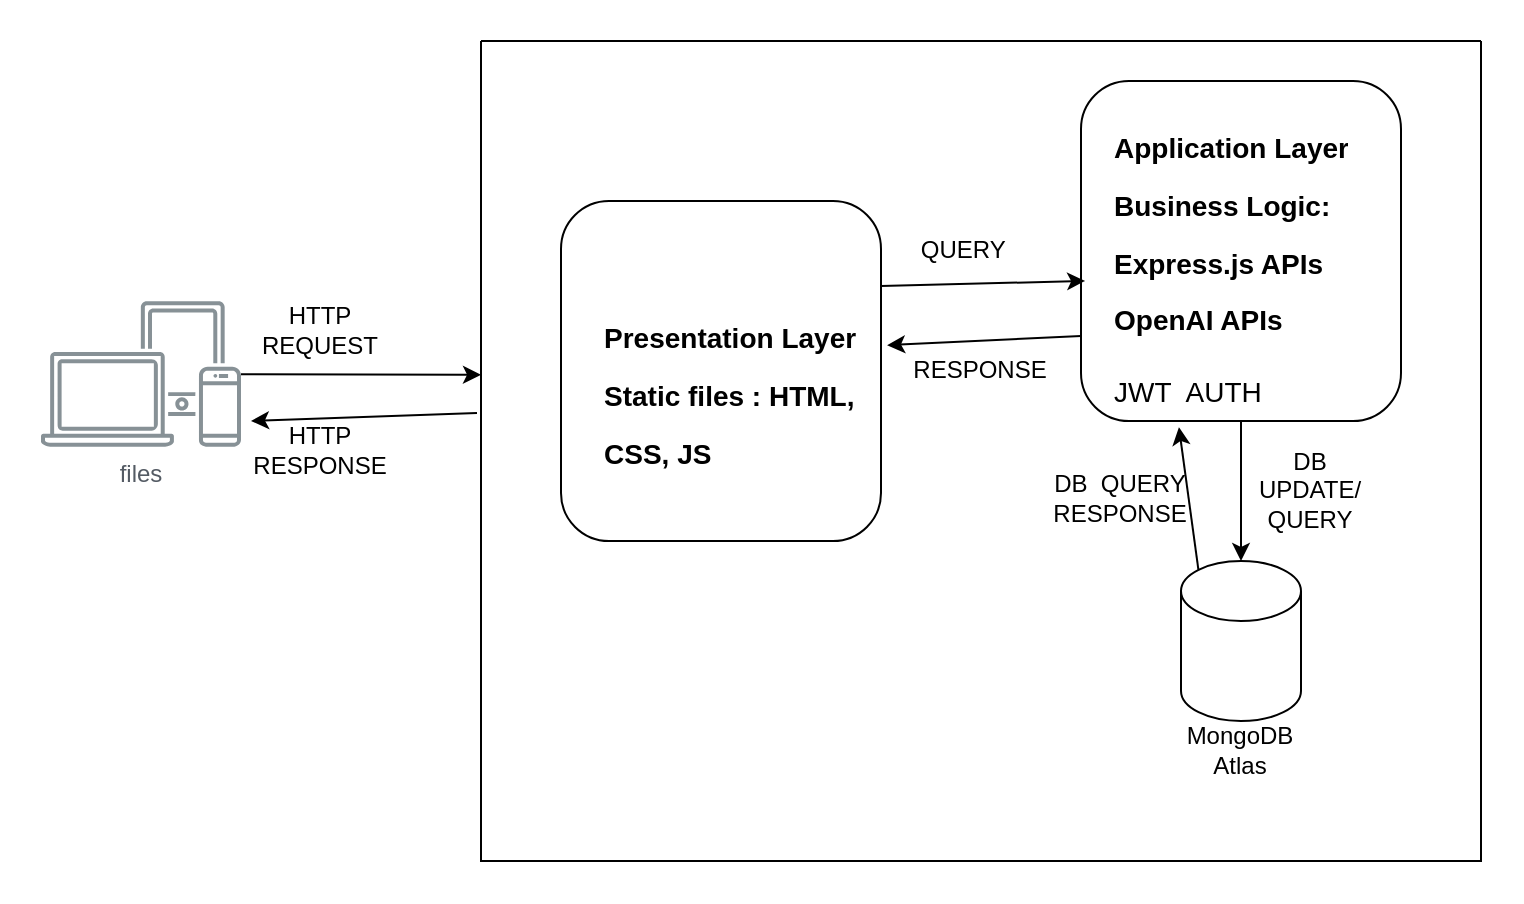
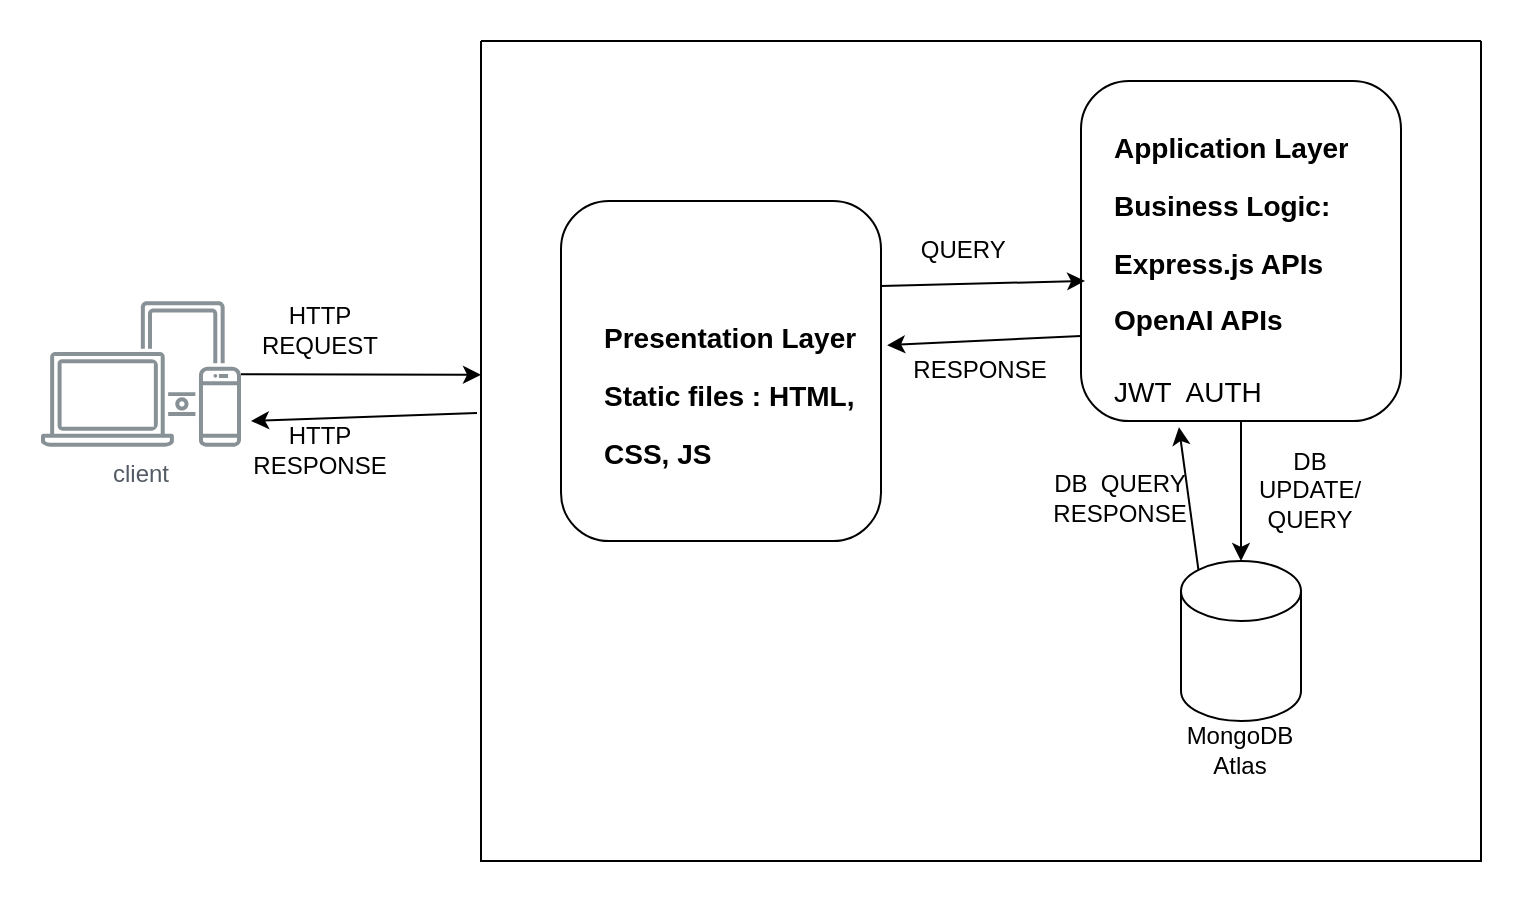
(142, 475) -> (142, 475)
